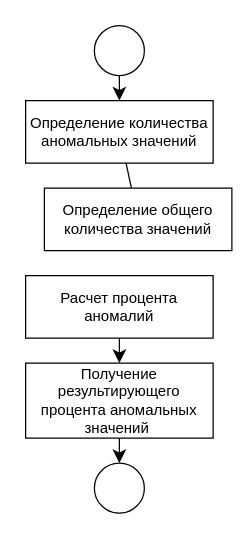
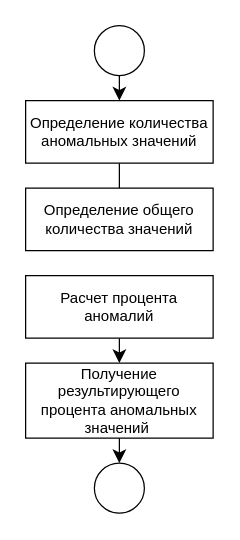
(138, 219) -> (119, 219)
